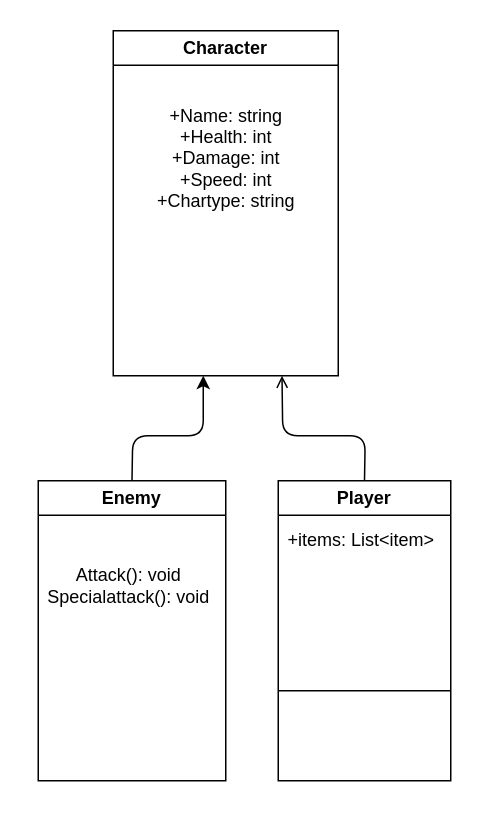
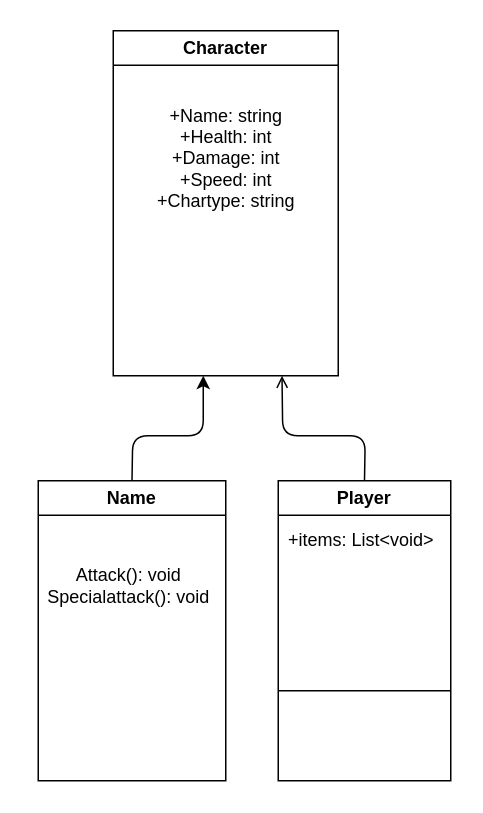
(132, 499) -> (132, 499)
(362, 541) -> (362, 541)
